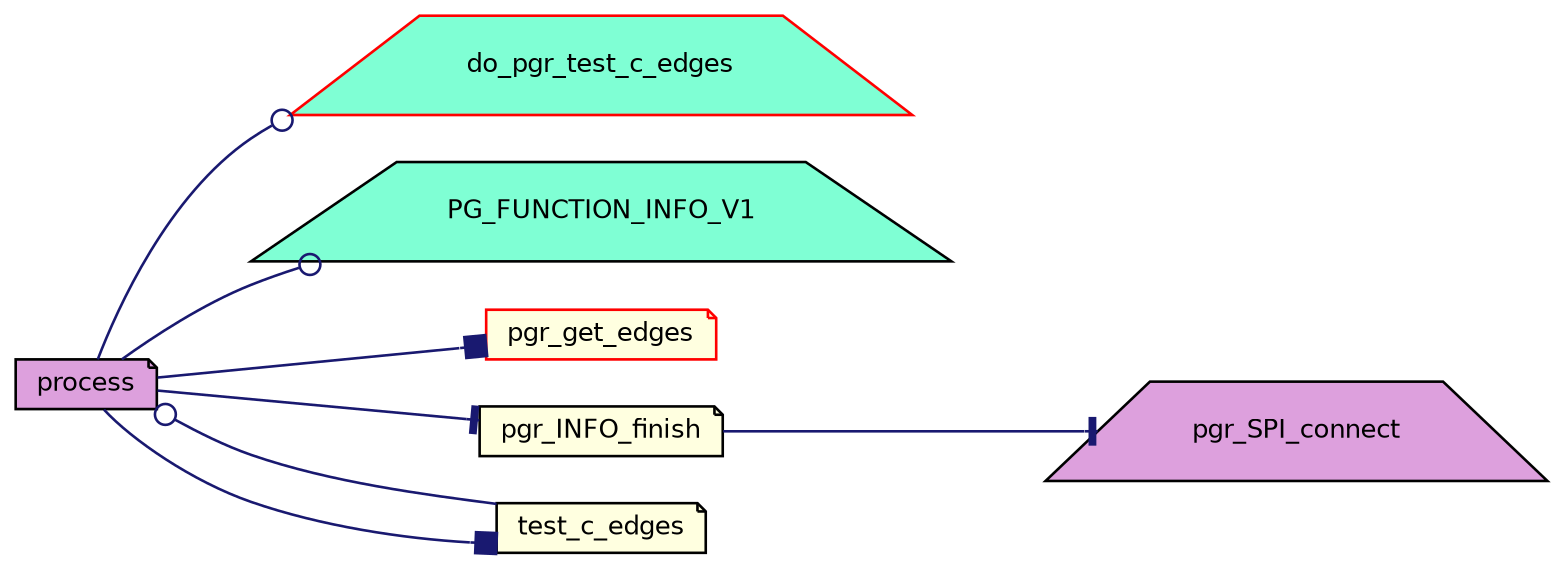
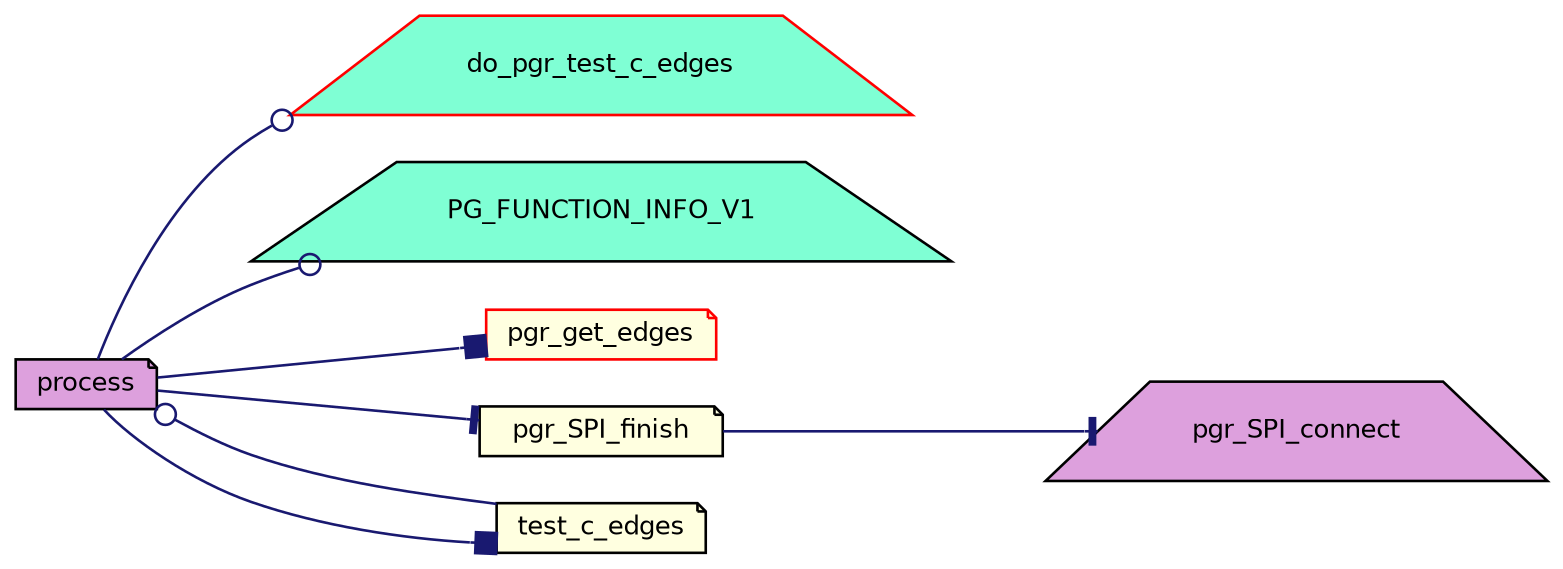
(601, 431) -> (601, 431)
